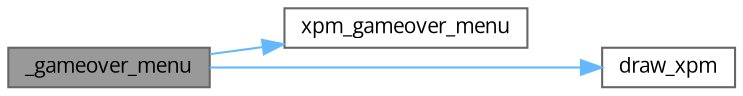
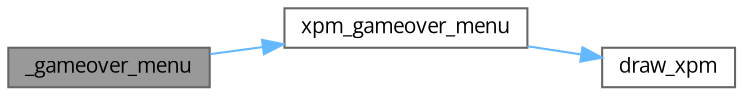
(395, 67) -> (554, 50)
